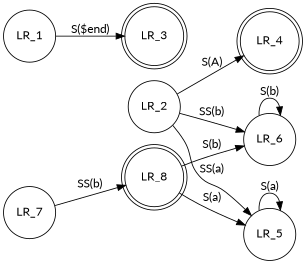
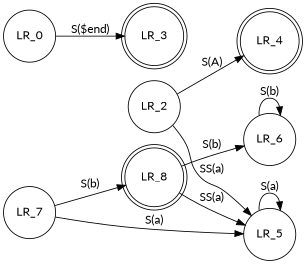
(30, 36) -> (30, 36)
(208, 121) -> none
(90, 184) -> (90, 184)
(212, 198) -> (212, 198)
none -> (145, 229)
